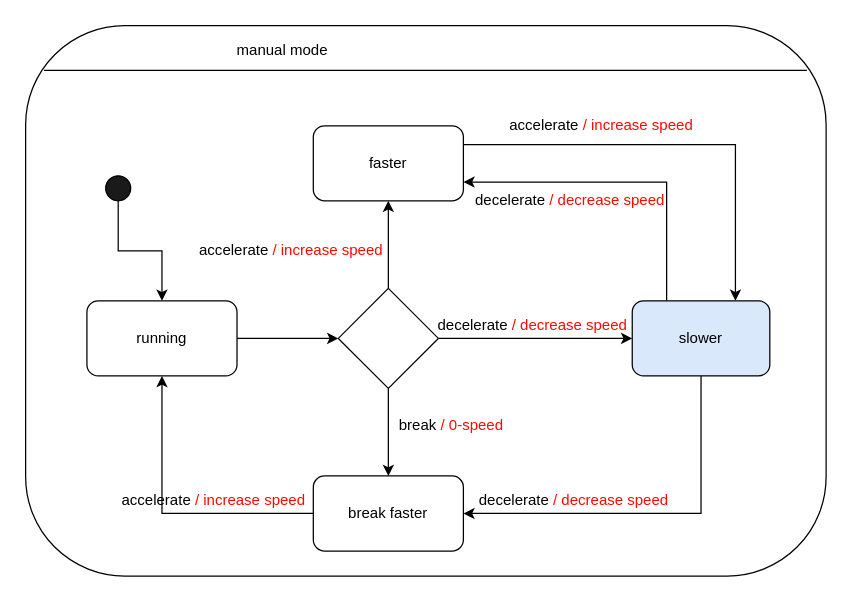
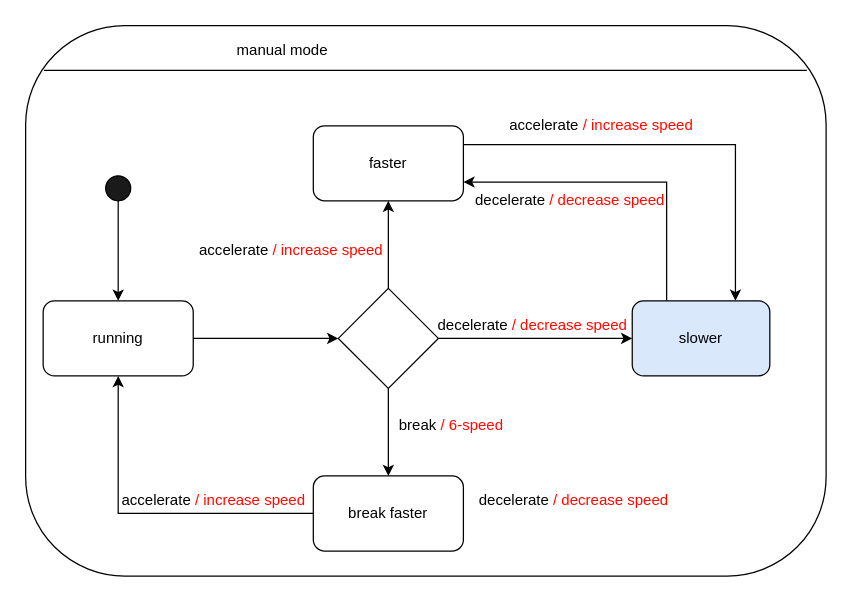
(162, 338) -> (118, 338)
(451, 426) -> (451, 426)
(655, 513) -> none
